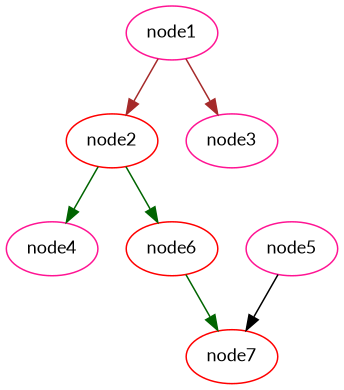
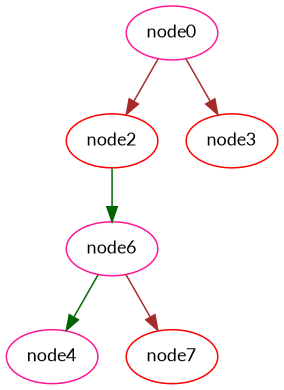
(172, 33) -> (172, 33)
(232, 141) -> (232, 141)
(86, 188) -> (86, 296)
(172, 249) -> (112, 249)
(292, 249) -> none
(198, 296) -> (138, 296)
